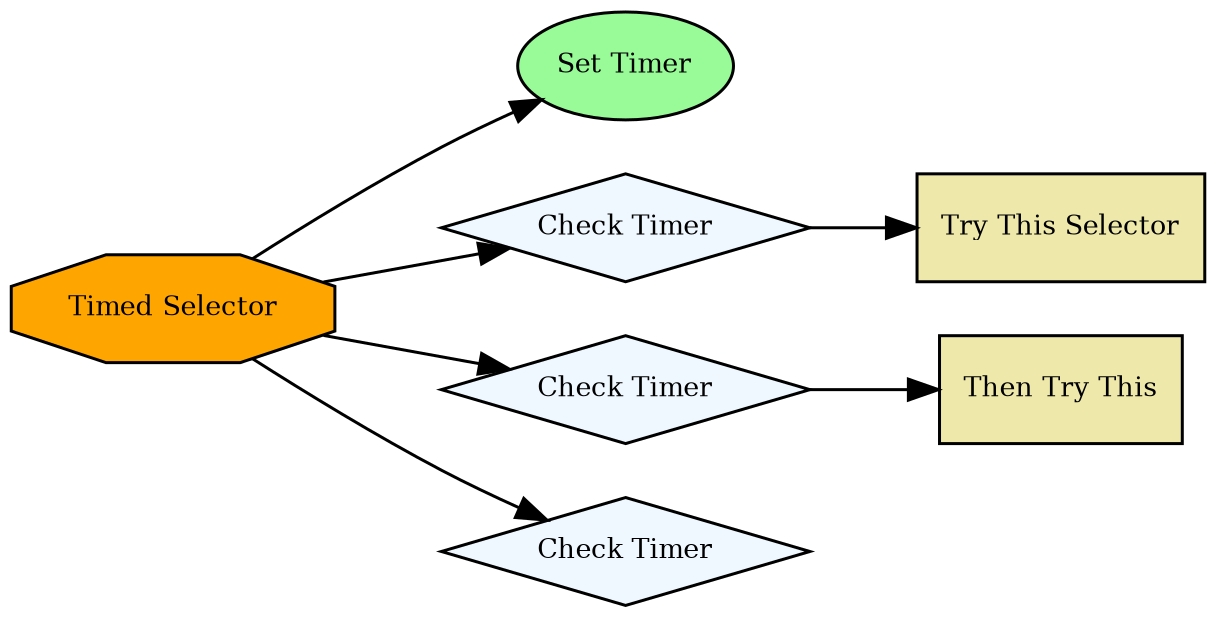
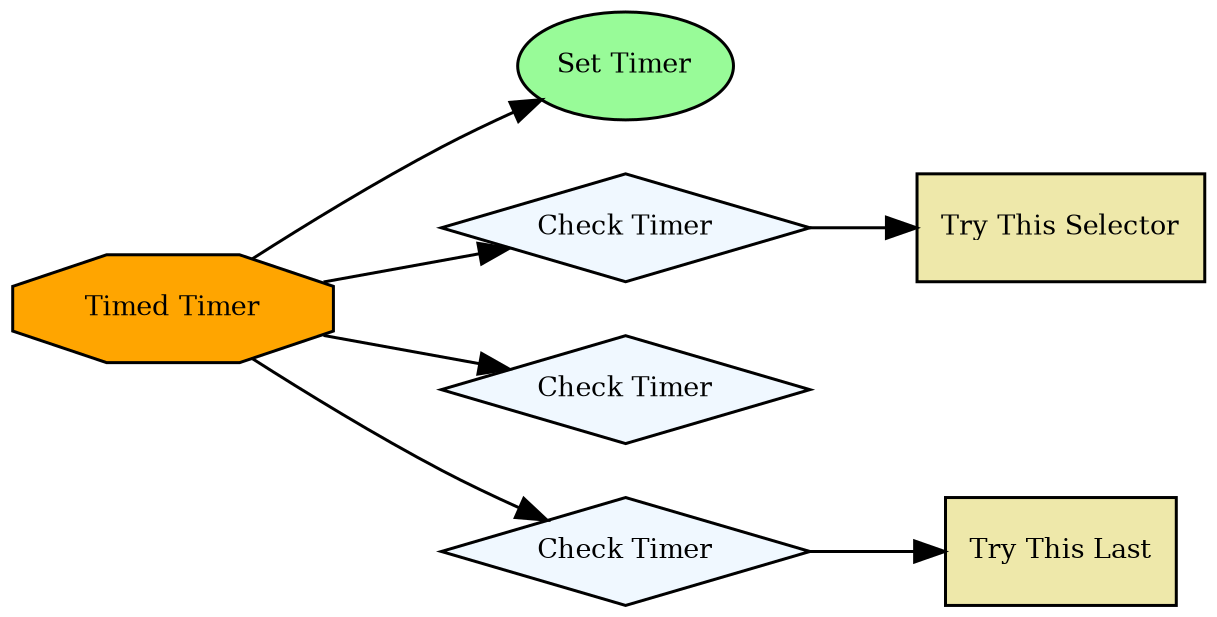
(173, 309) -> (173, 309)
(1061, 390) -> none
none -> (1061, 551)
